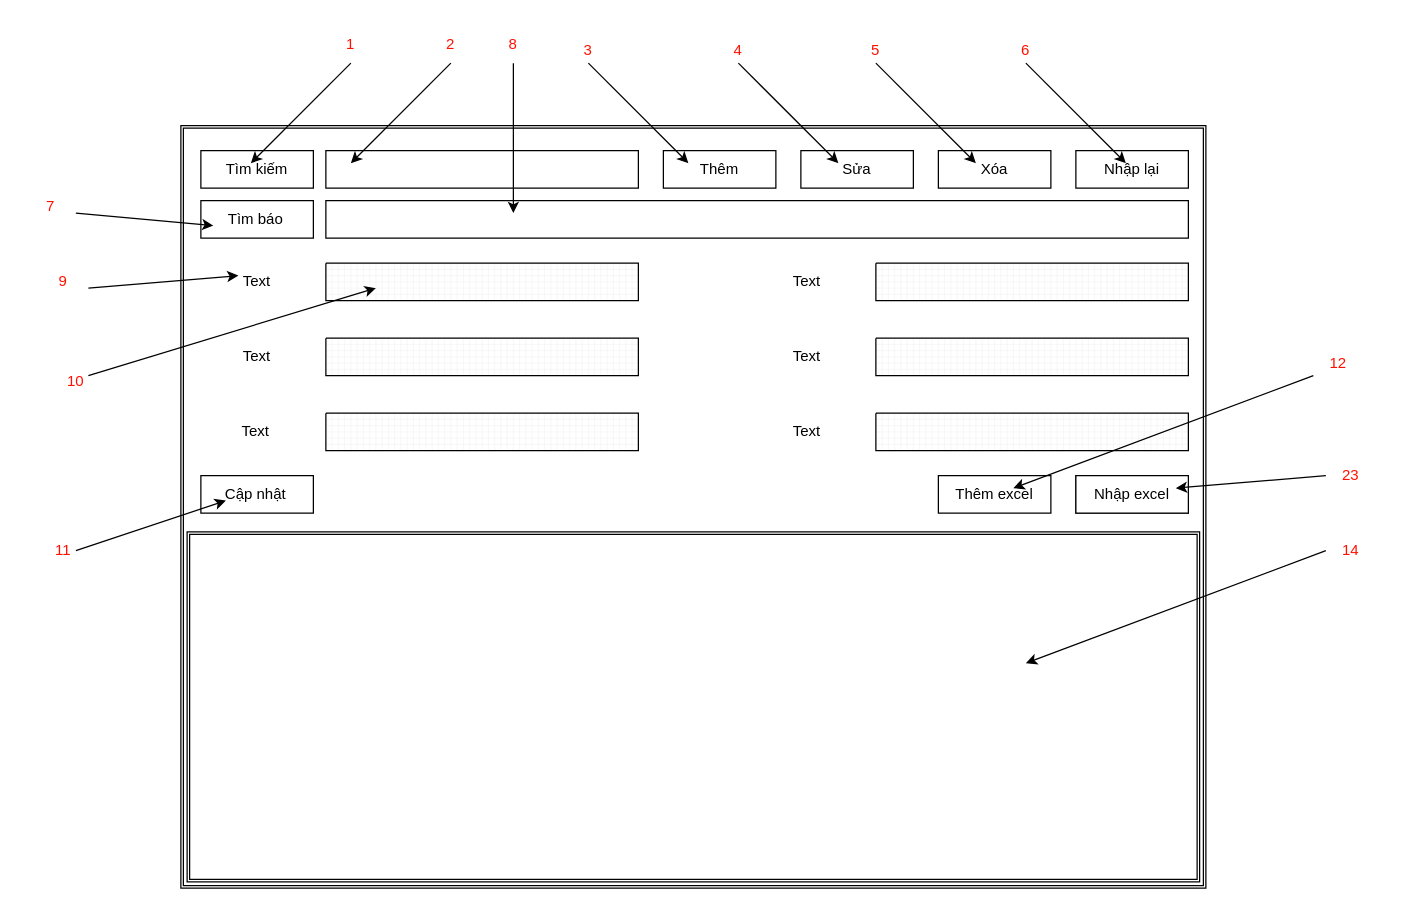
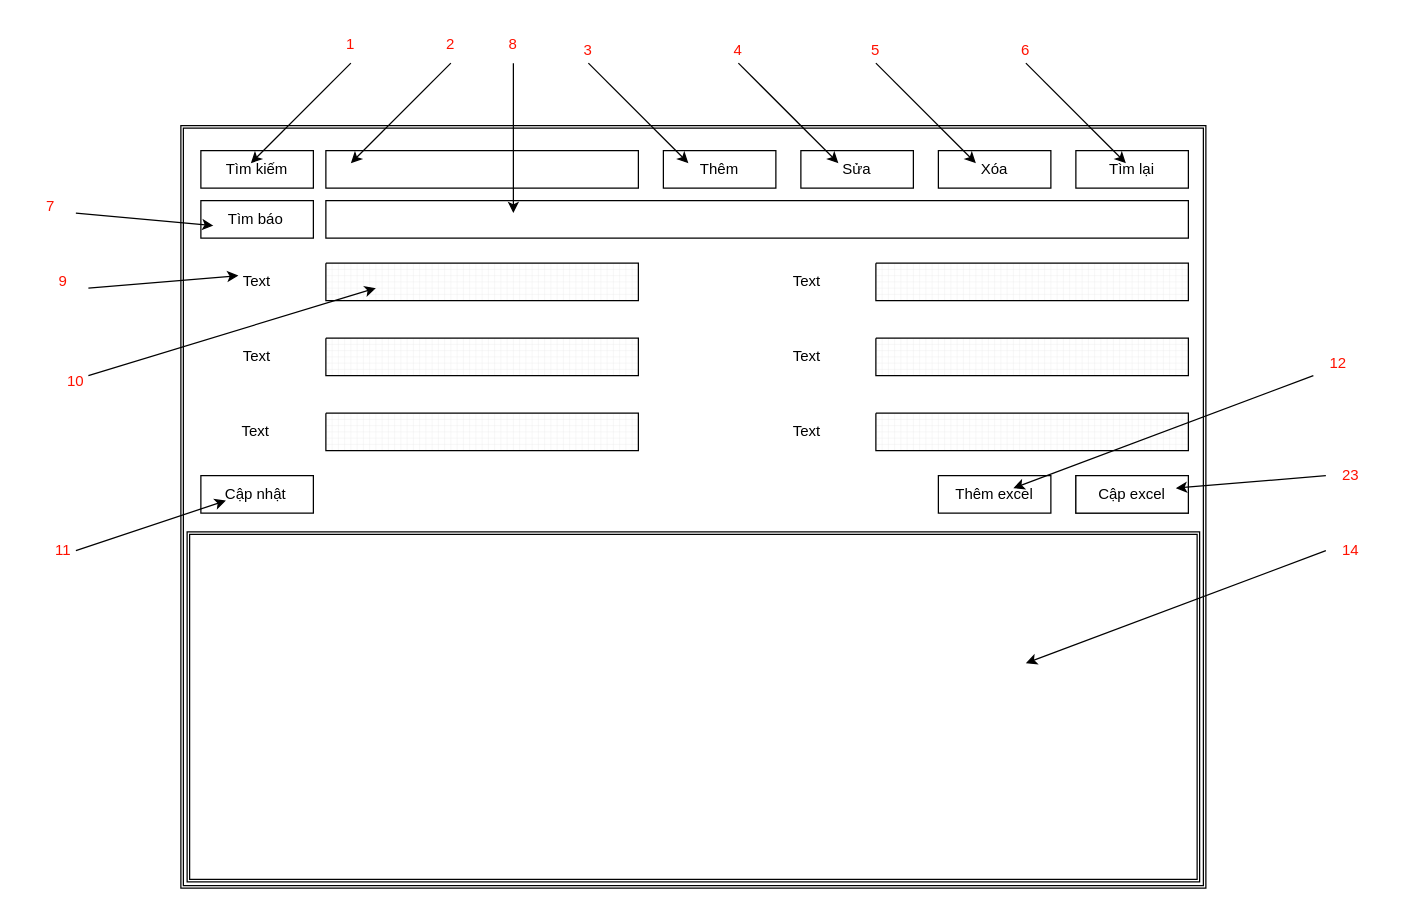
(1132, 169) -> (1132, 169)
(1132, 494) -> (1132, 494)
